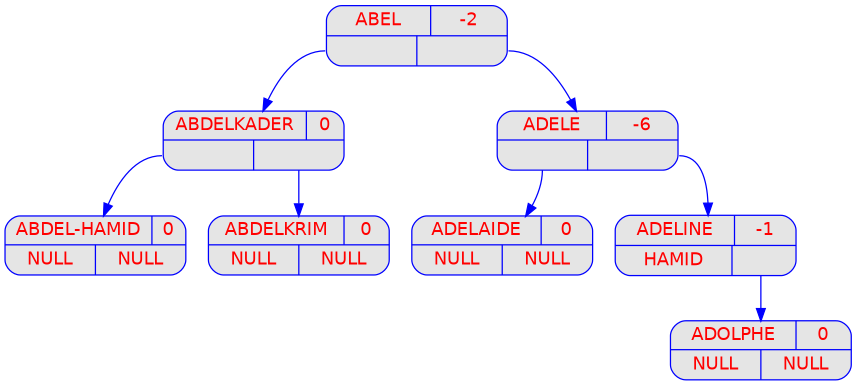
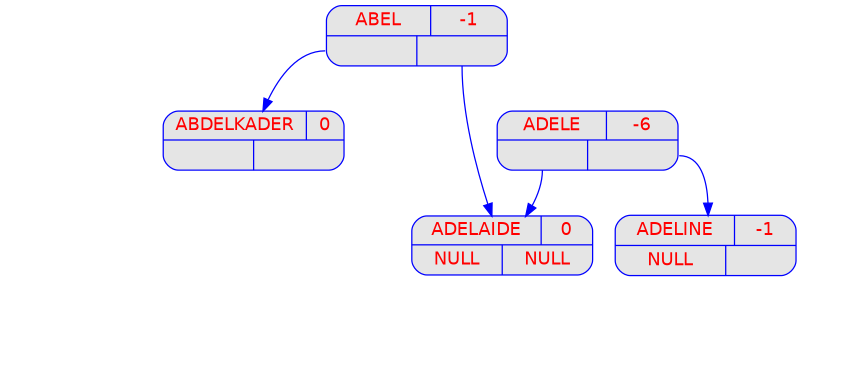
(469, 20) -> (469, 20)
(546, 67) -> (470, 136)
(95, 245) -> none
(299, 245) -> none
(674, 260) -> (670, 260)
(761, 350) -> none
